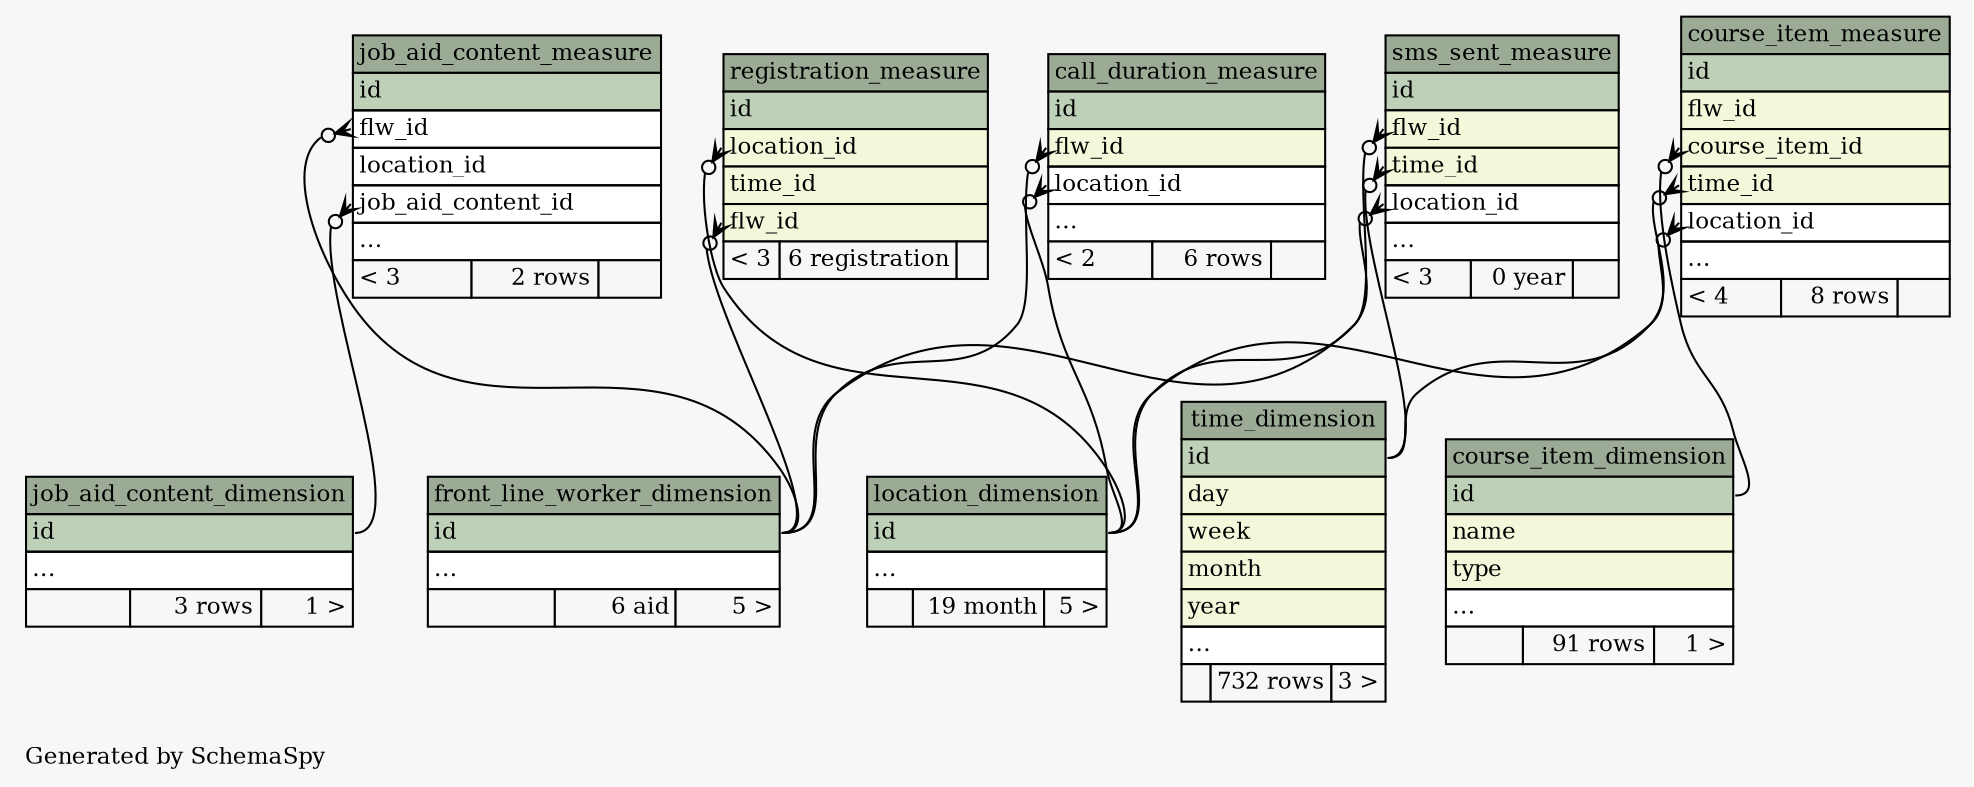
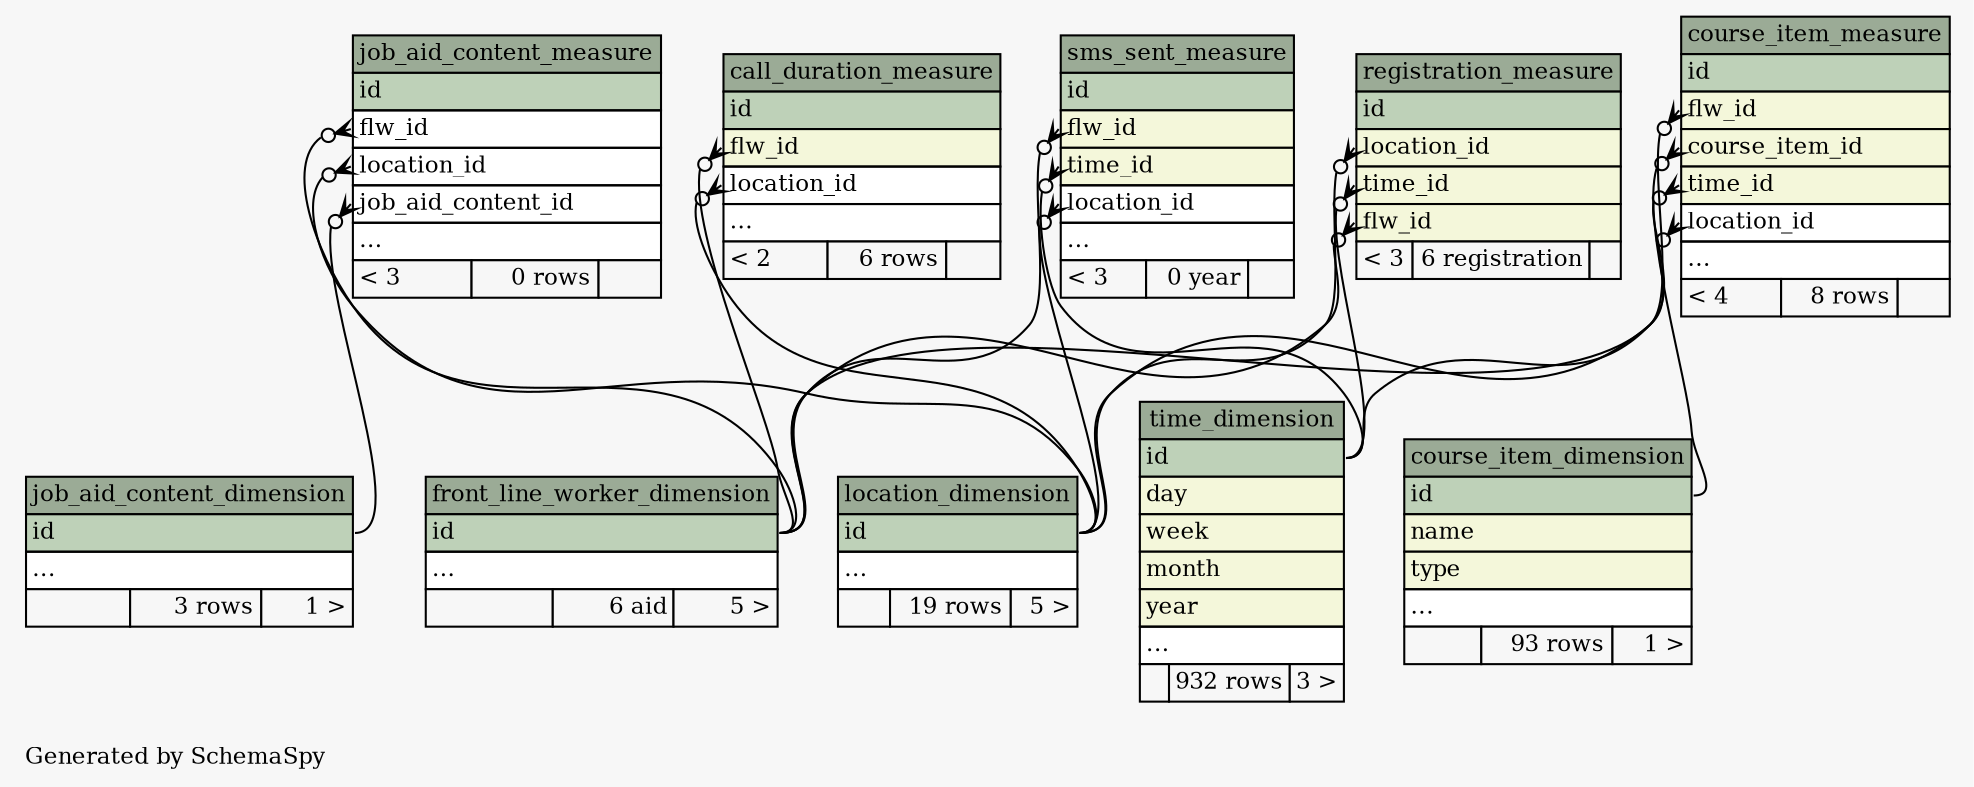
(552, 278) -> (552, 278)
none -> (1353, 338)
none -> (1336, 369)
none -> (682, 382)
(983, 607) -> (957, 607)
(1600, 644) -> (1558, 644)
(1271, 682) -> (1229, 682)
